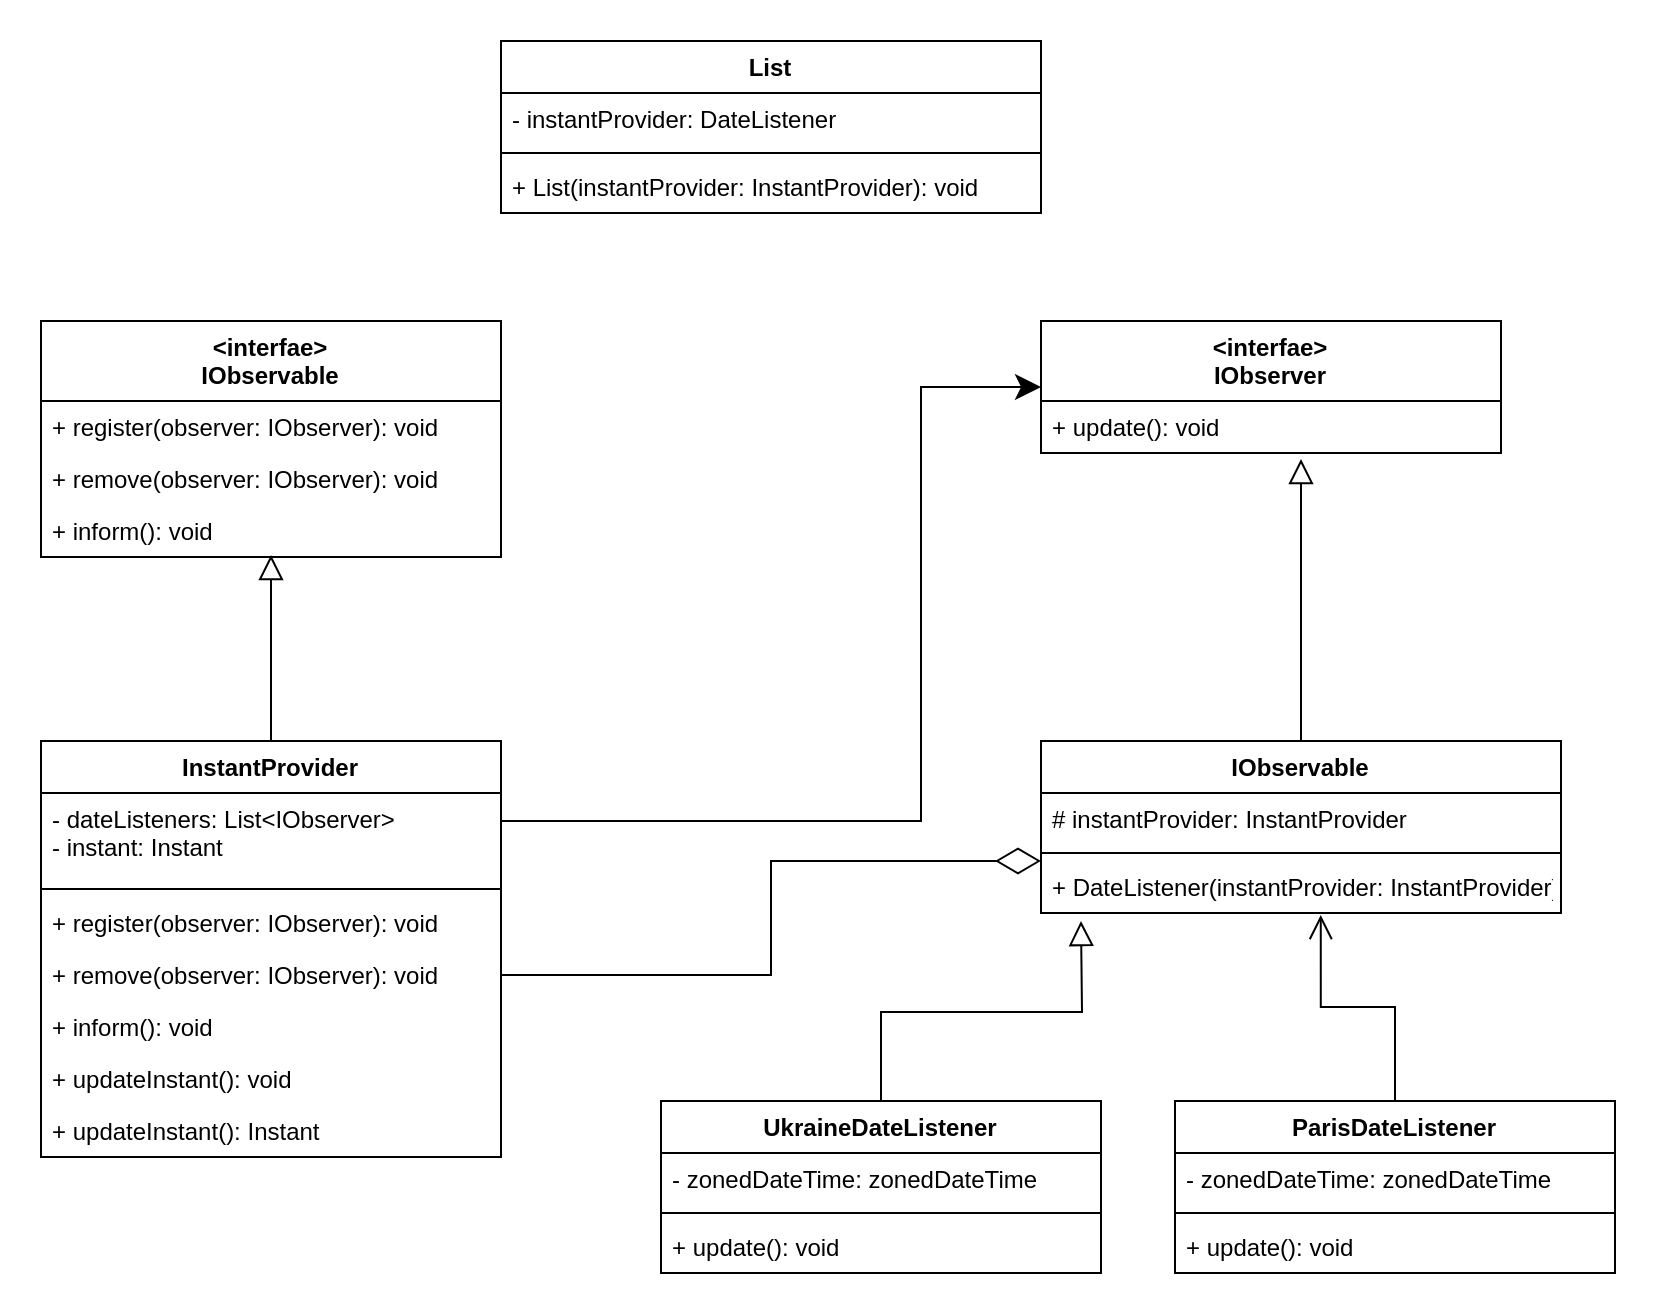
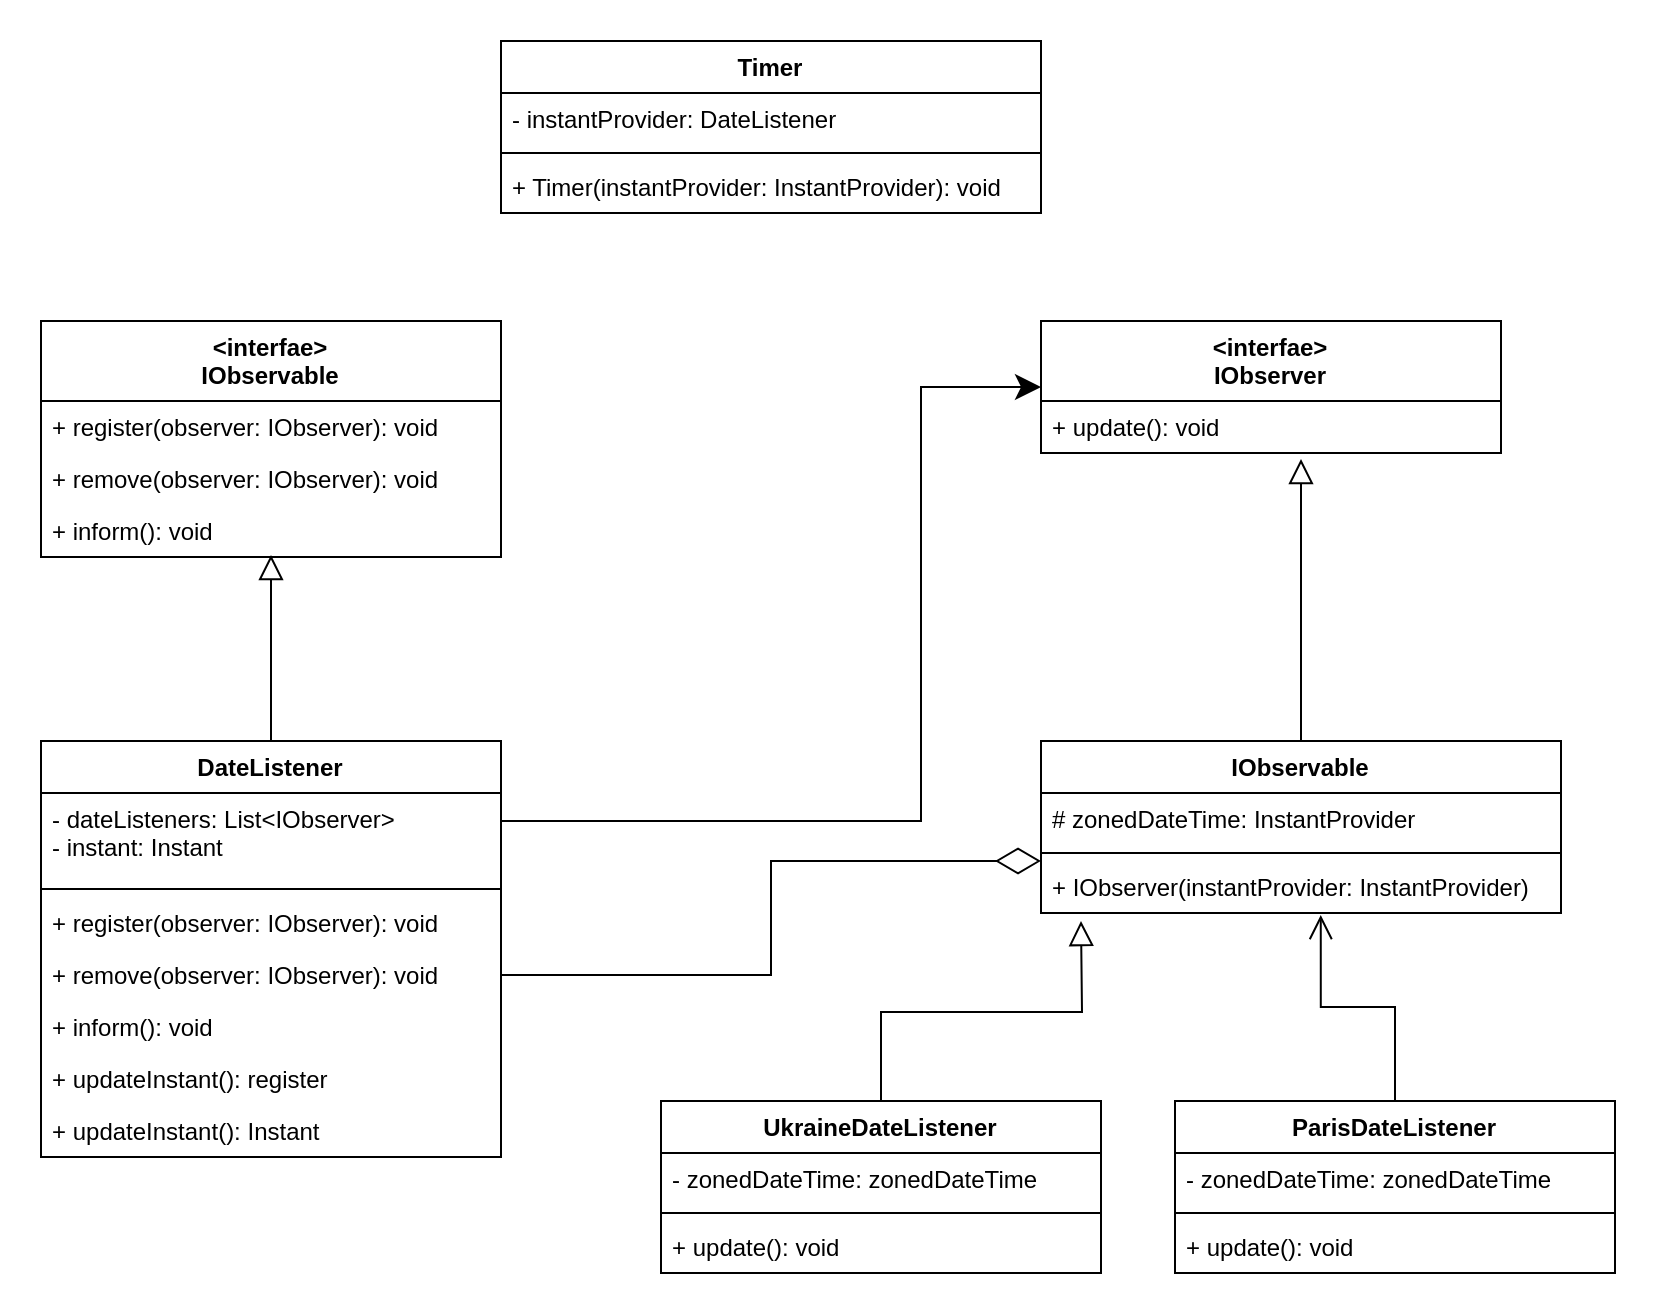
(770, 68) -> (770, 68)
(790, 188) -> (797, 188)
(270, 768) -> (270, 768)
(1262, 820) -> (1251, 820)
(1353, 888) -> (1336, 888)
(194, 1080) -> (221, 1080)
